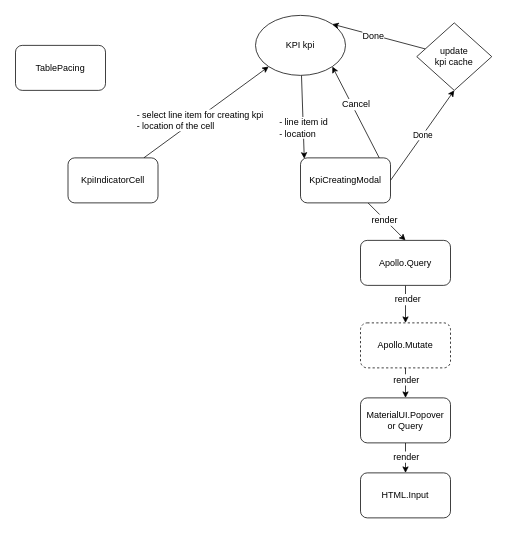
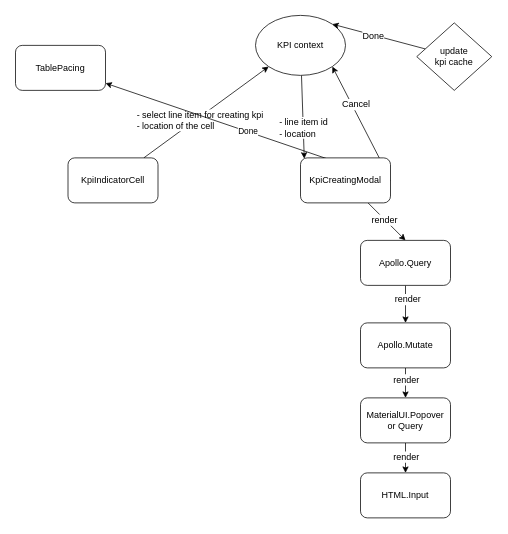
(300, 45) -> (300, 45)
(421, 138) -> (216, 121)
(405, 345) -> (405, 345)
